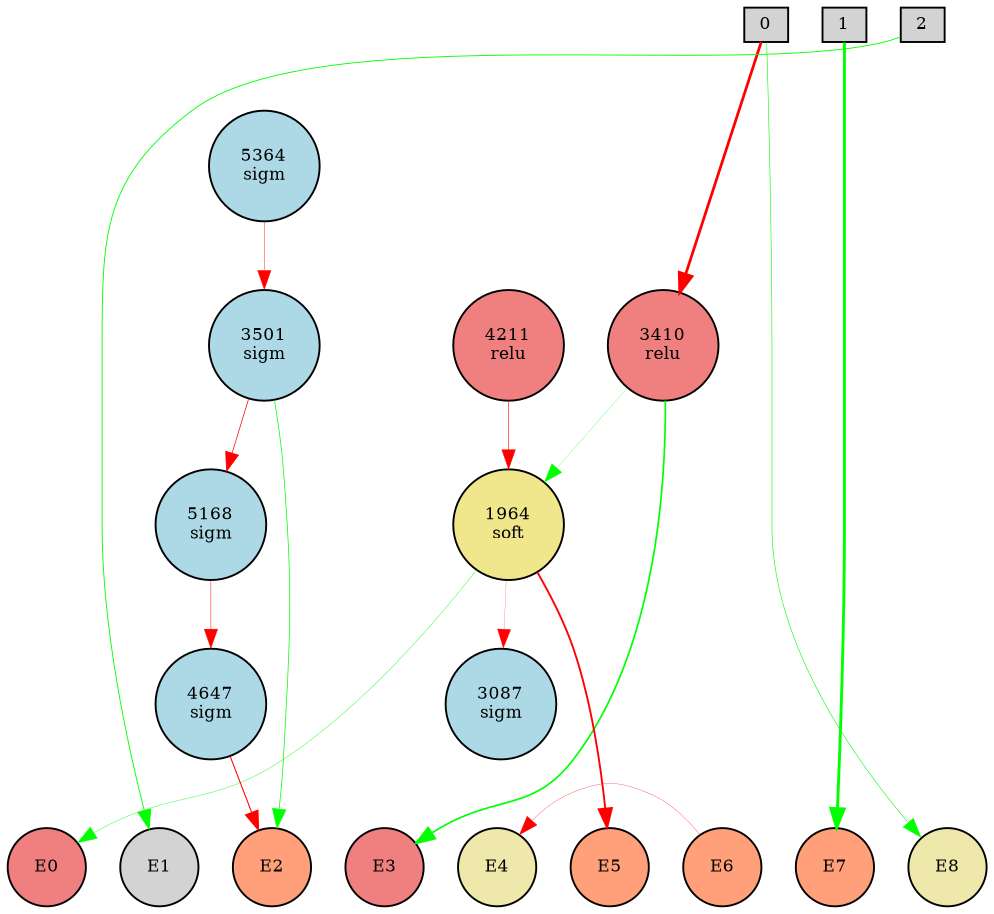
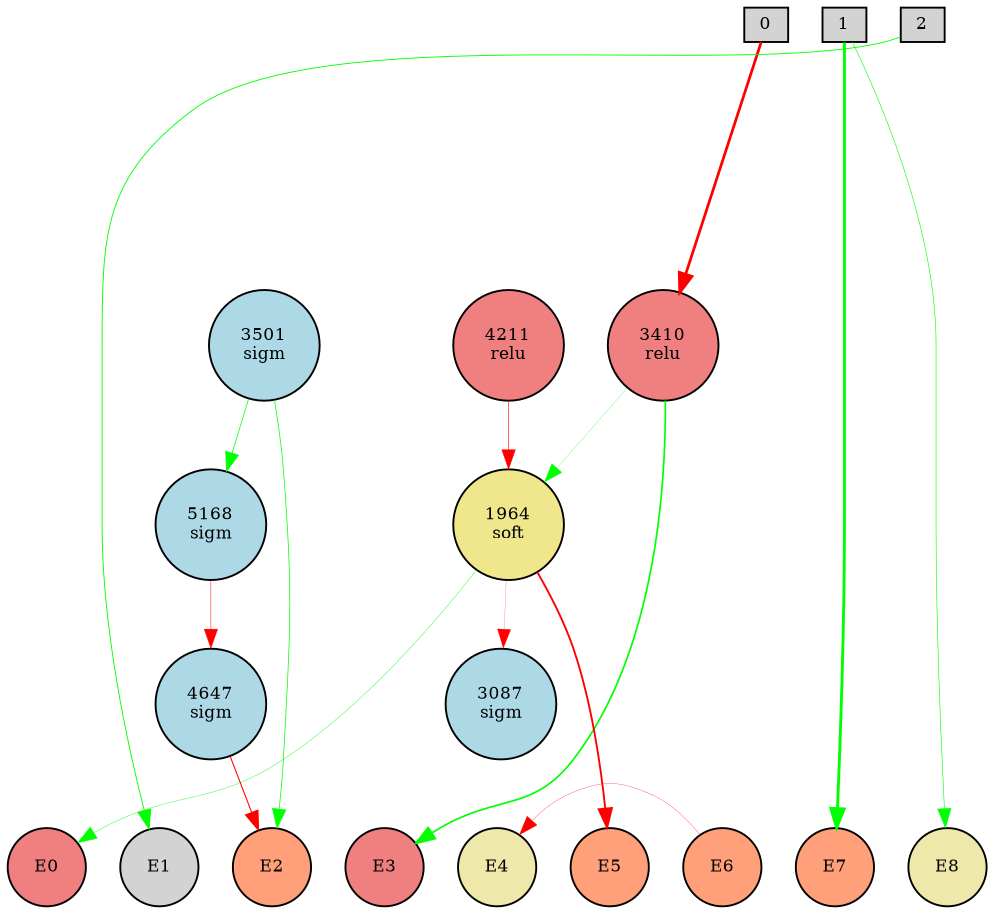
(264, 166) -> none
(240, 426) -> (240, 426)
(772, 450) -> (936, 418)
